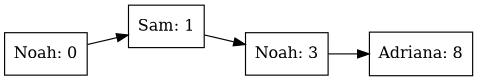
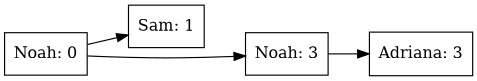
(219, 38) -> (160, 58)
(421, 54) -> (421, 54)
